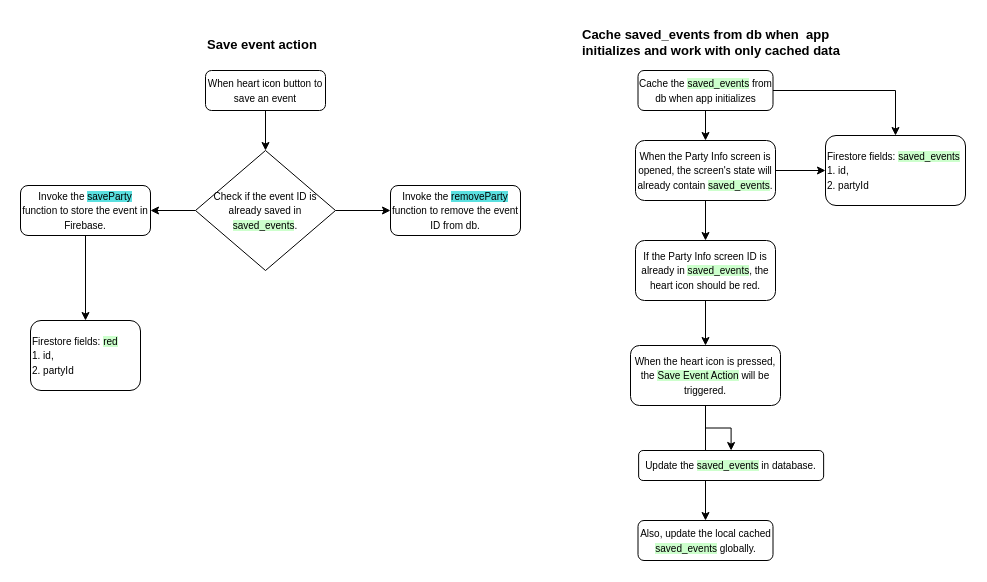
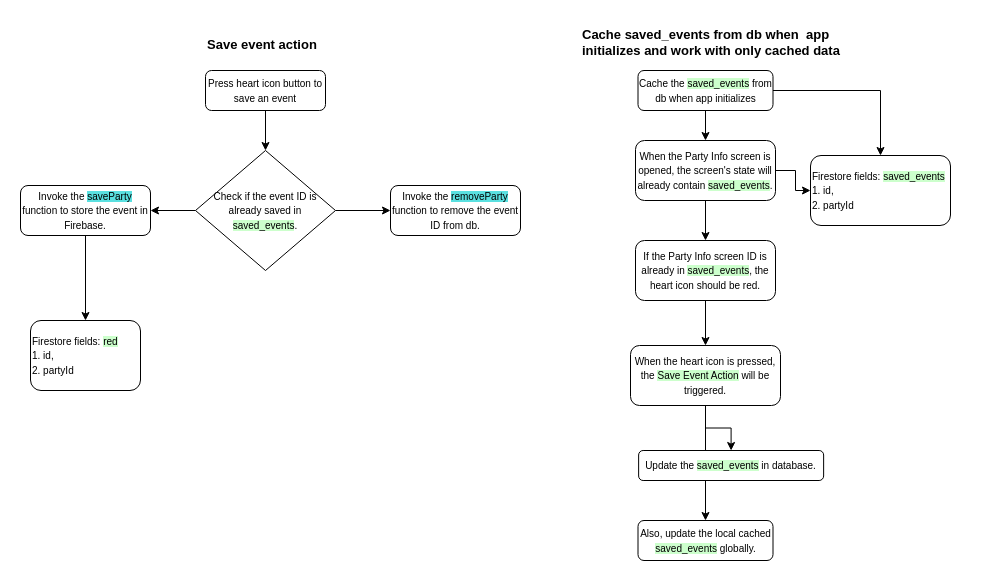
(266, 91) -> (266, 91)
(896, 171) -> (881, 191)
